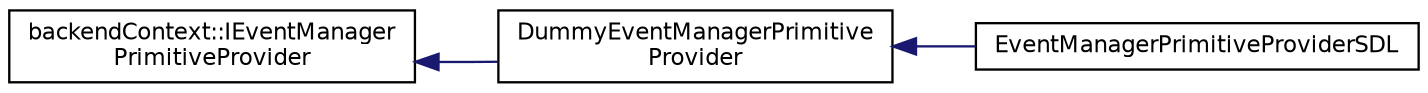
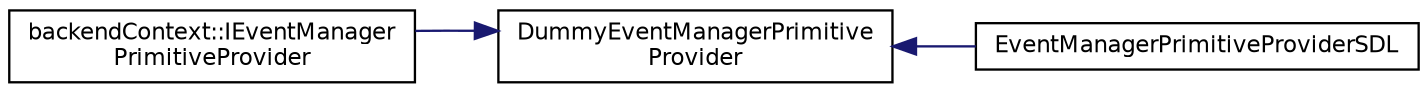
(468, 62) -> (445, 31)
